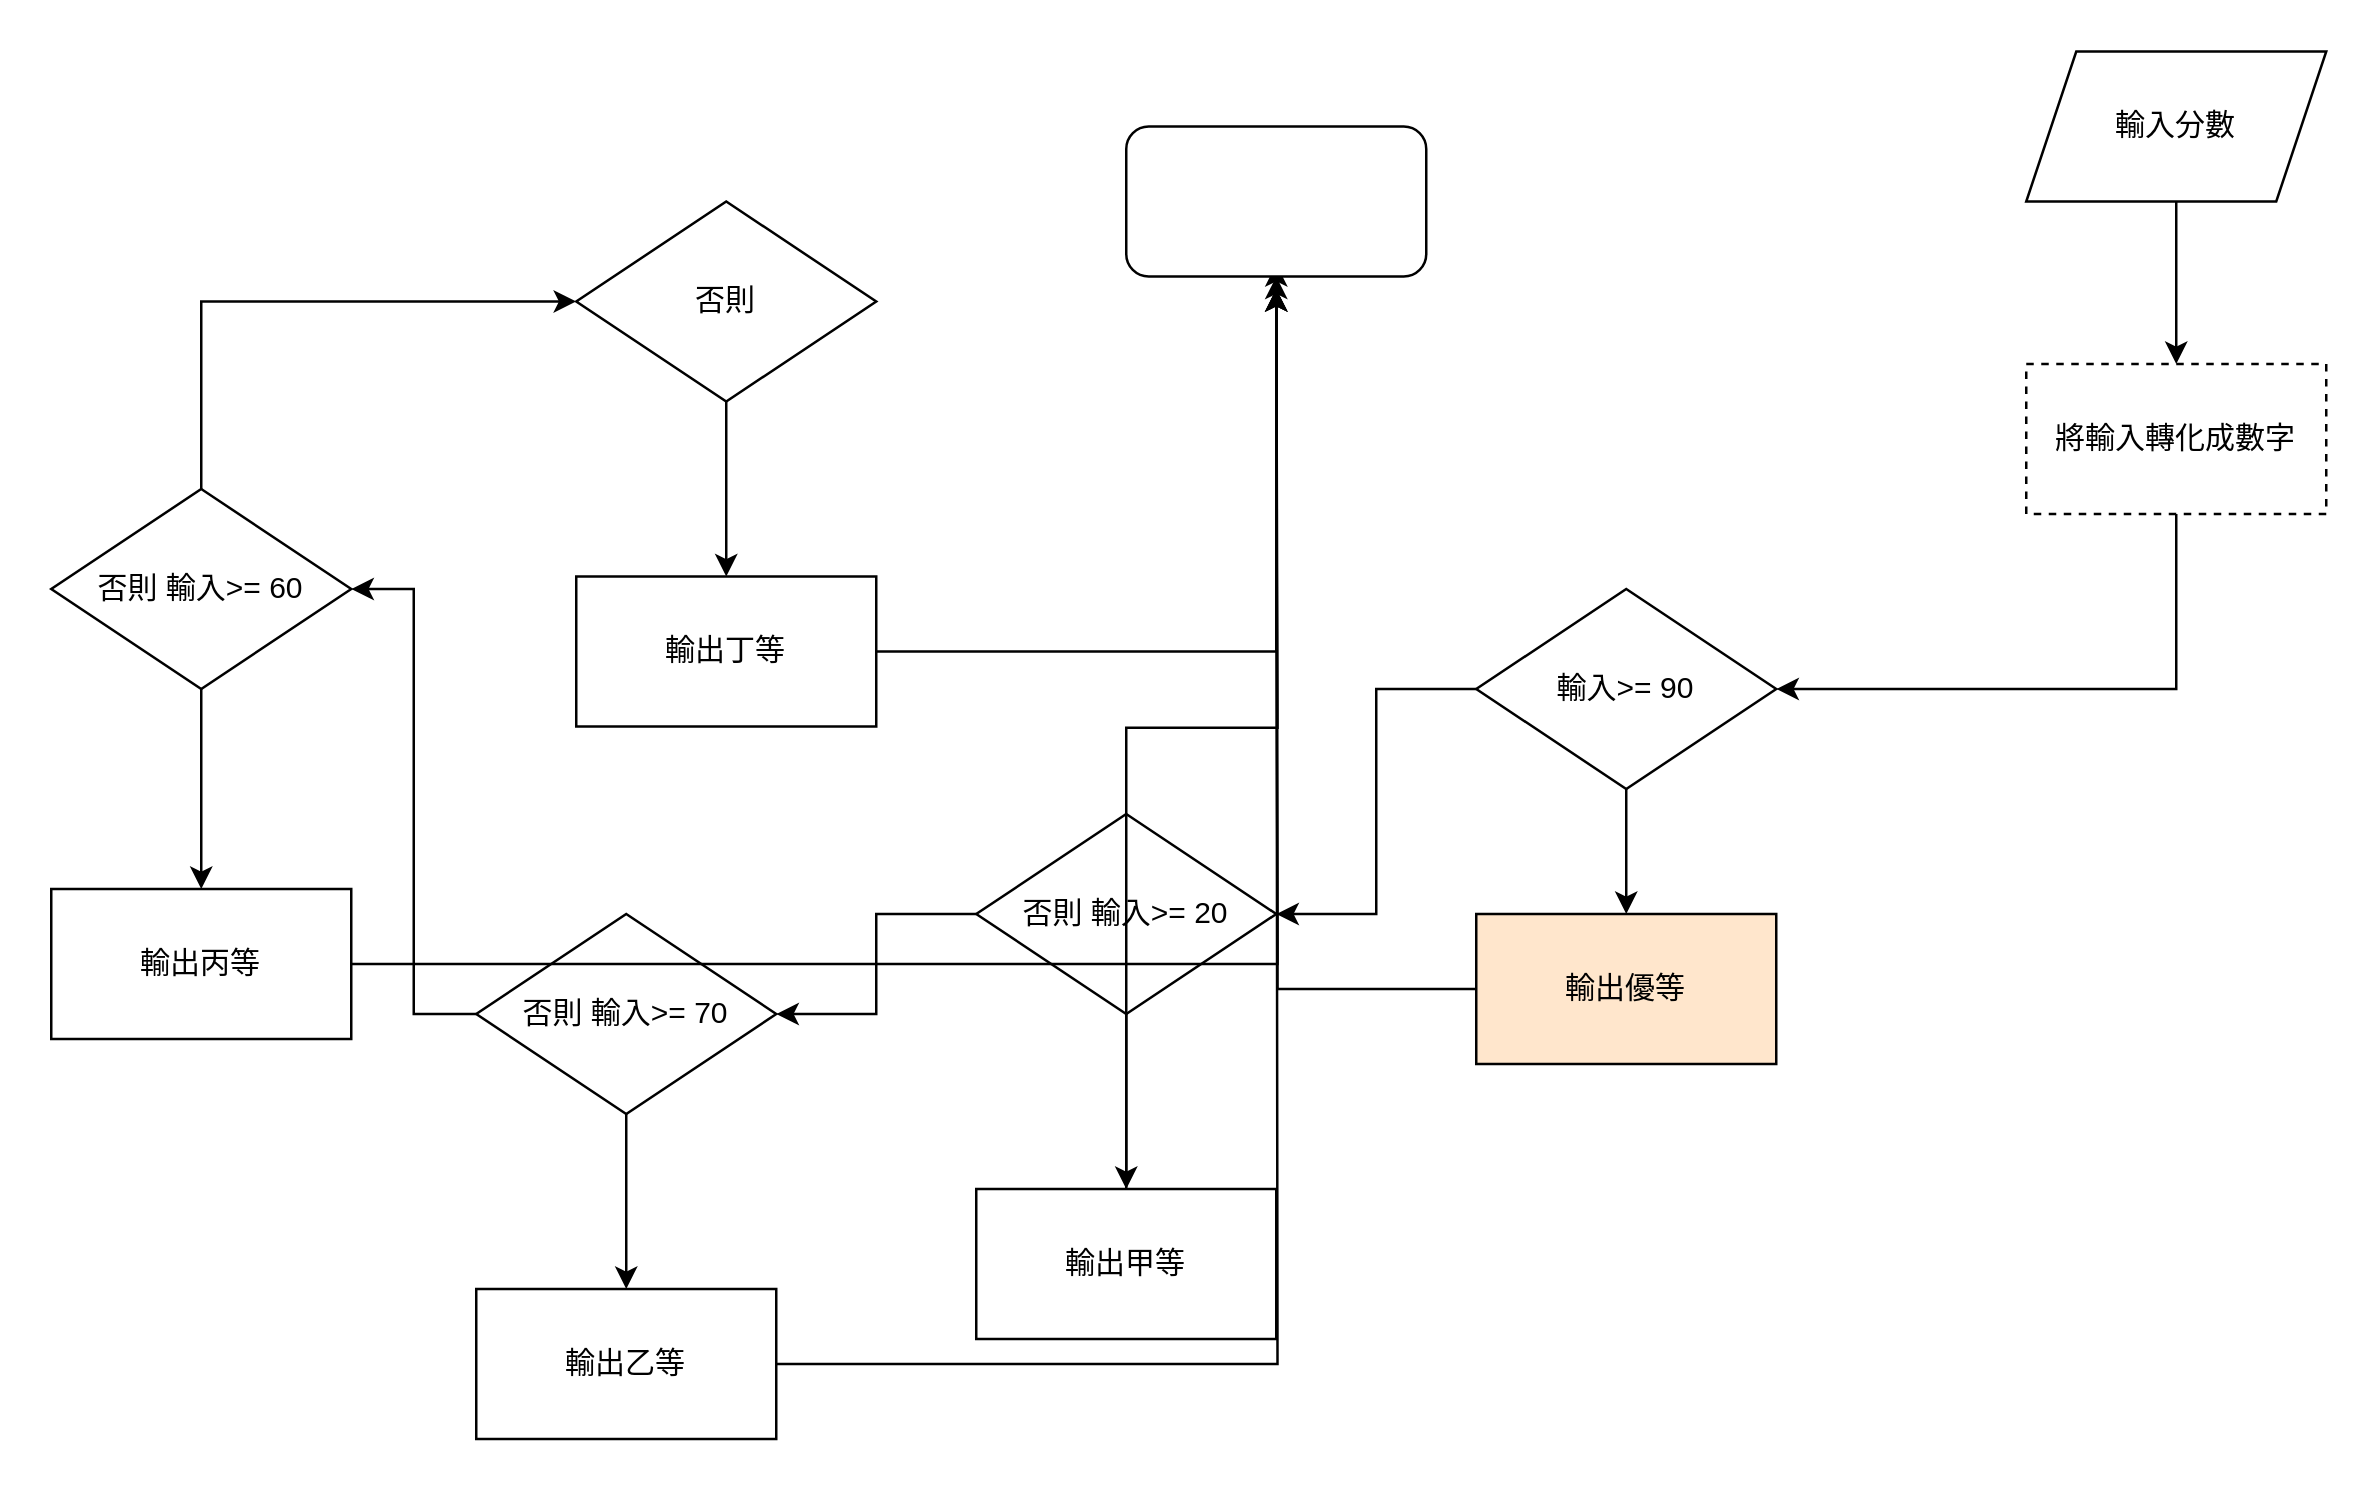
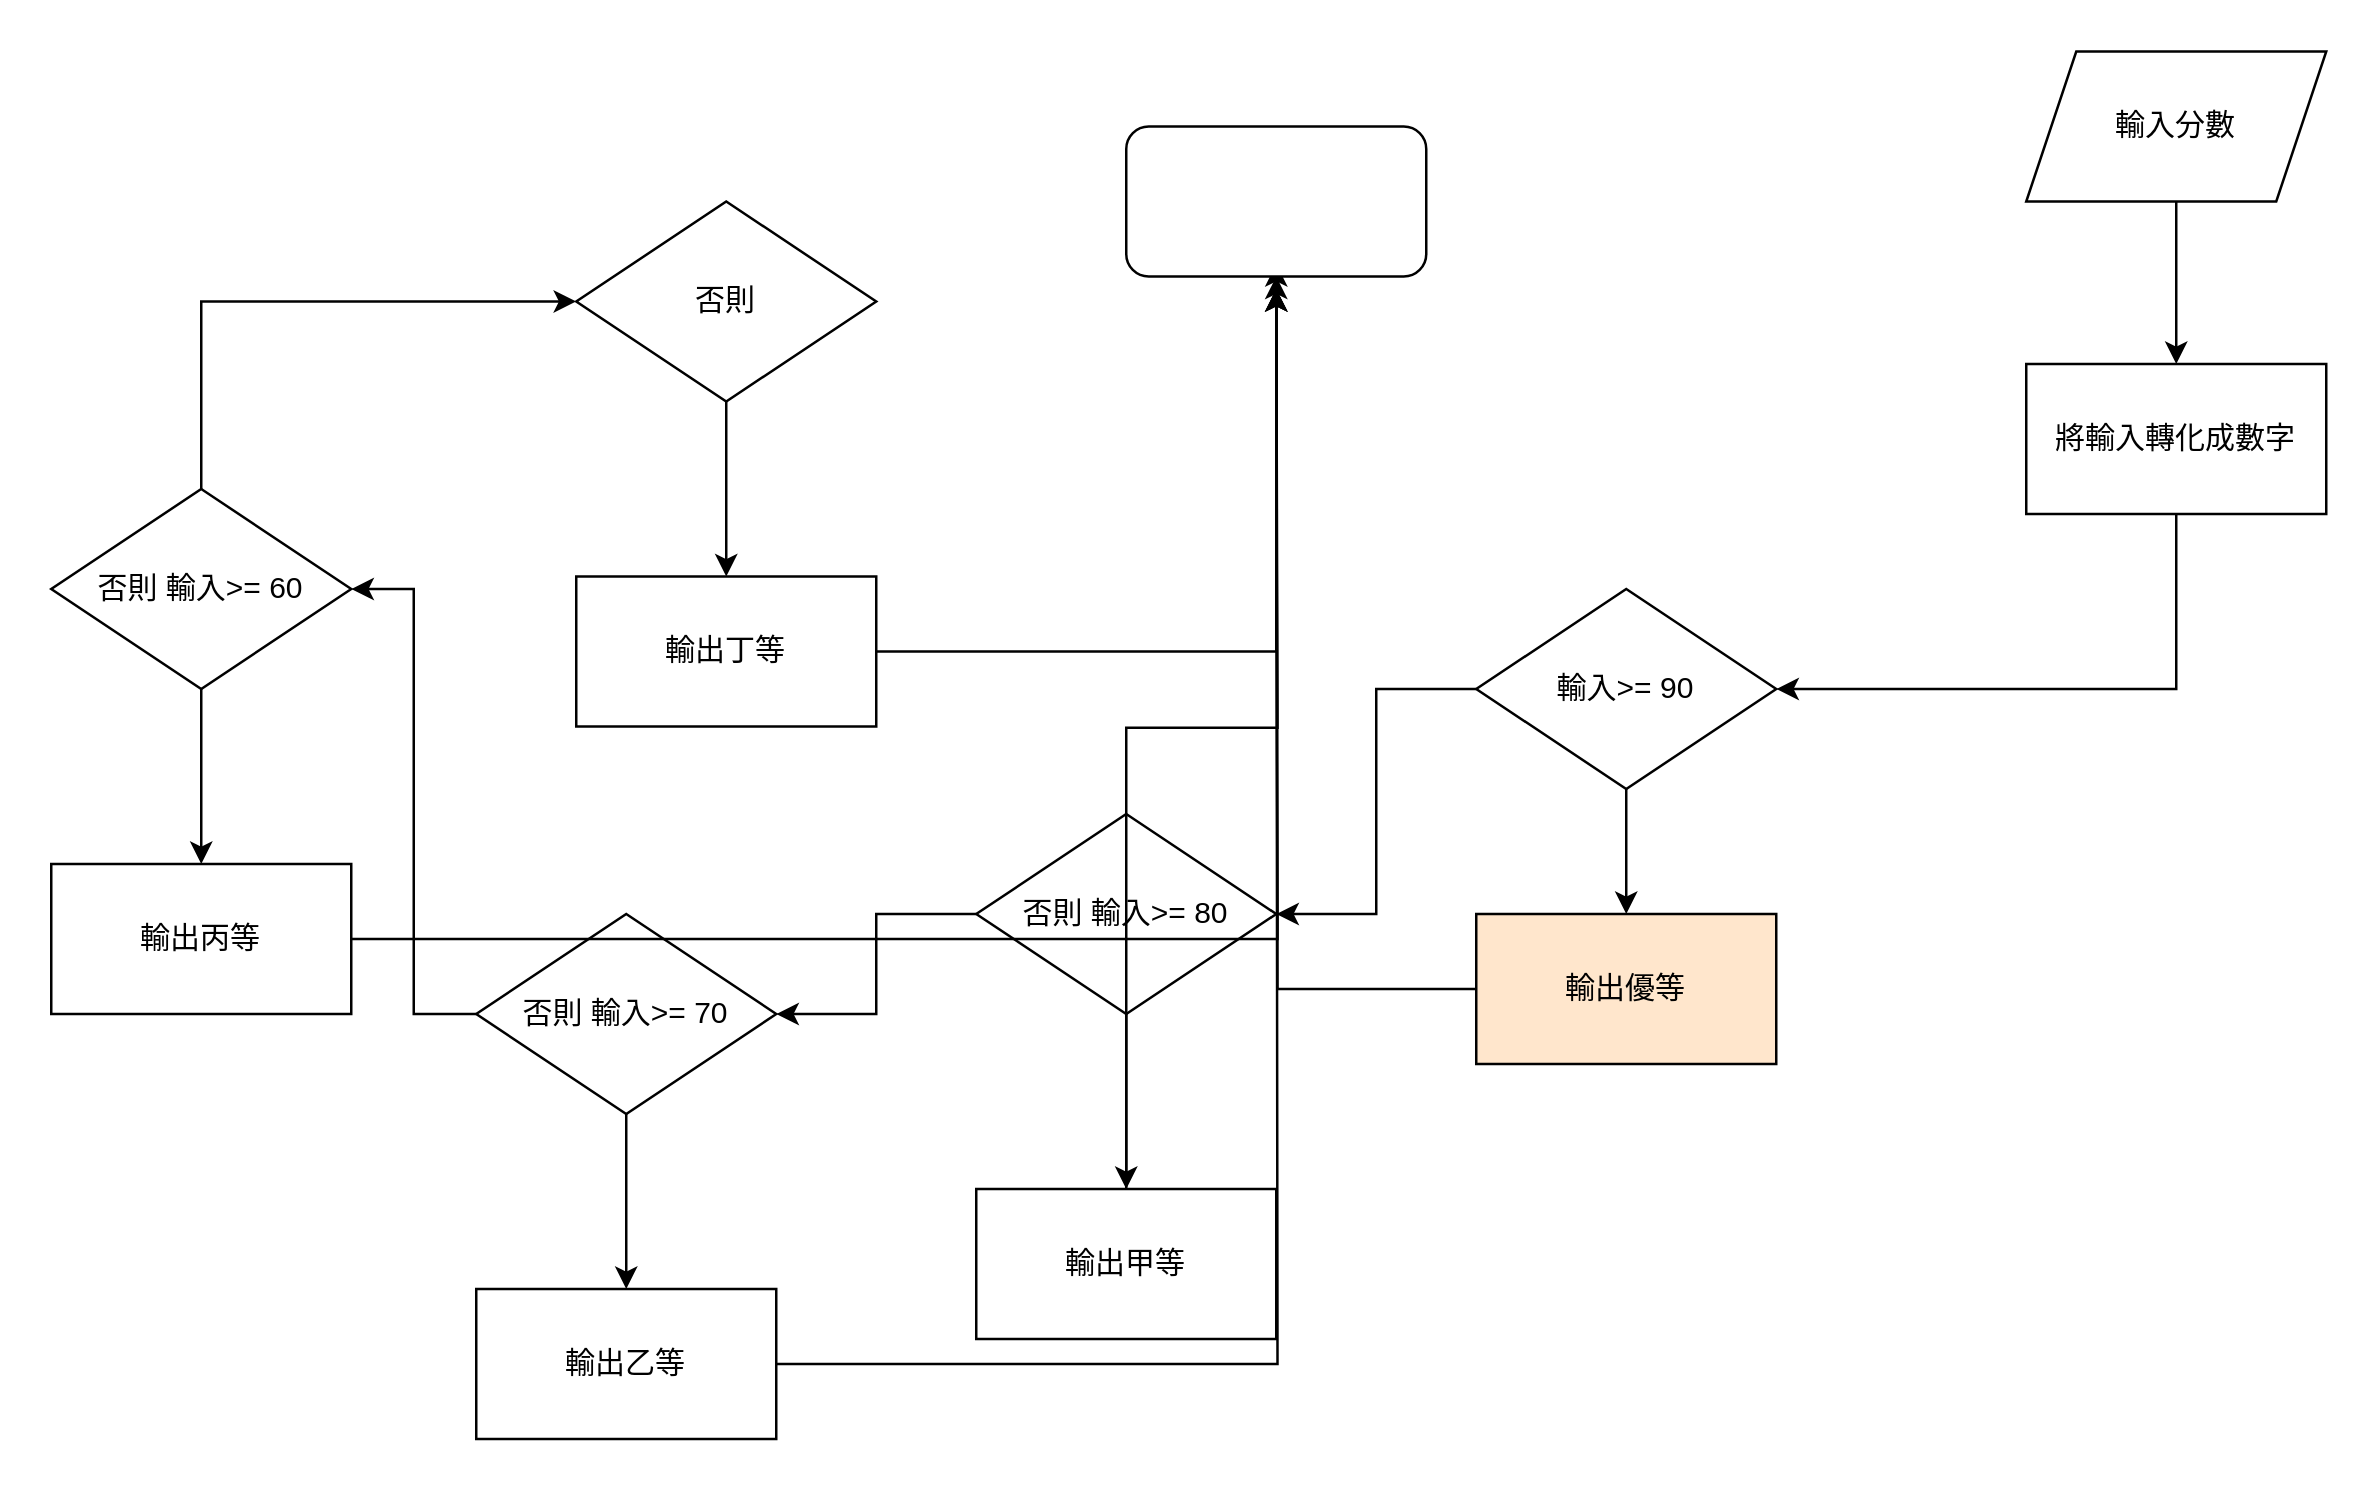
(2176, 439) -> (2176, 439)
(1126, 914) -> (1126, 914)
(201, 964) -> (201, 939)
